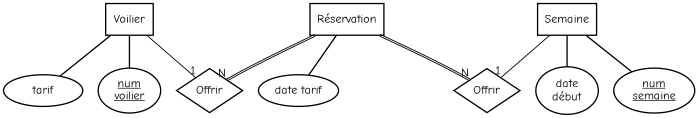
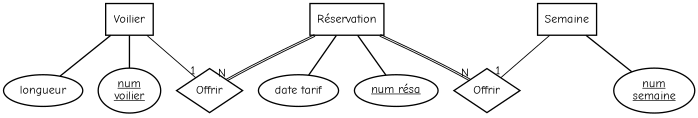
(43, 91) -> (43, 91)
none -> (396, 91)
(567, 91) -> none
